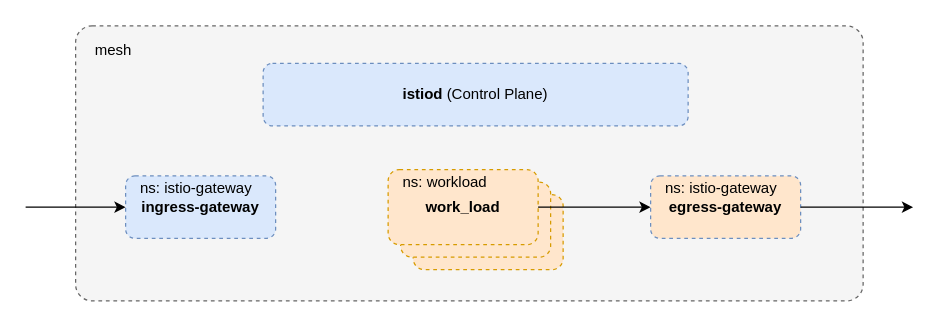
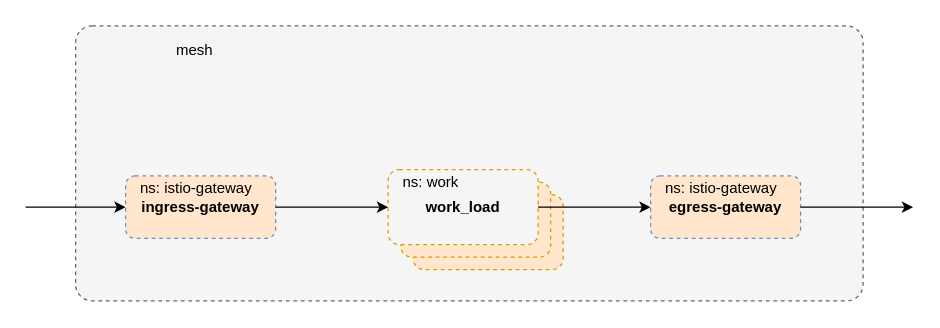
(113, 51) -> (194, 51)
(476, 94) -> none
(448, 182) -> (433, 182)
(201, 207) -> (201, 207)
none -> (328, 207)
(463, 207) -> (463, 207)
